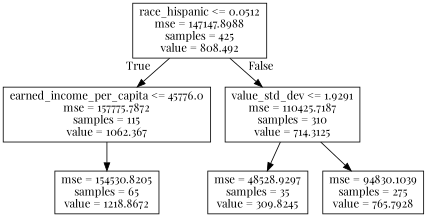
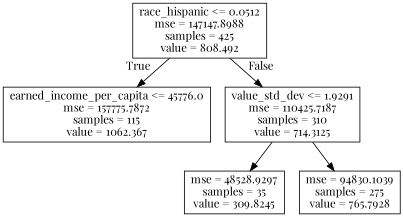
(107, 192) -> none
